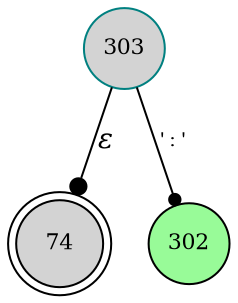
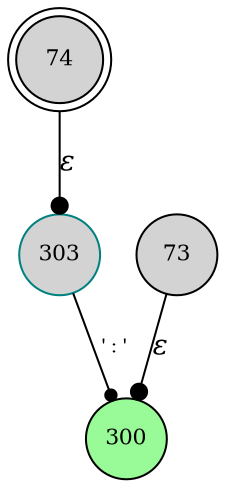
(97, 133) -> (60, 154)
(189, 244) -> (126, 439)
none -> (177, 255)
